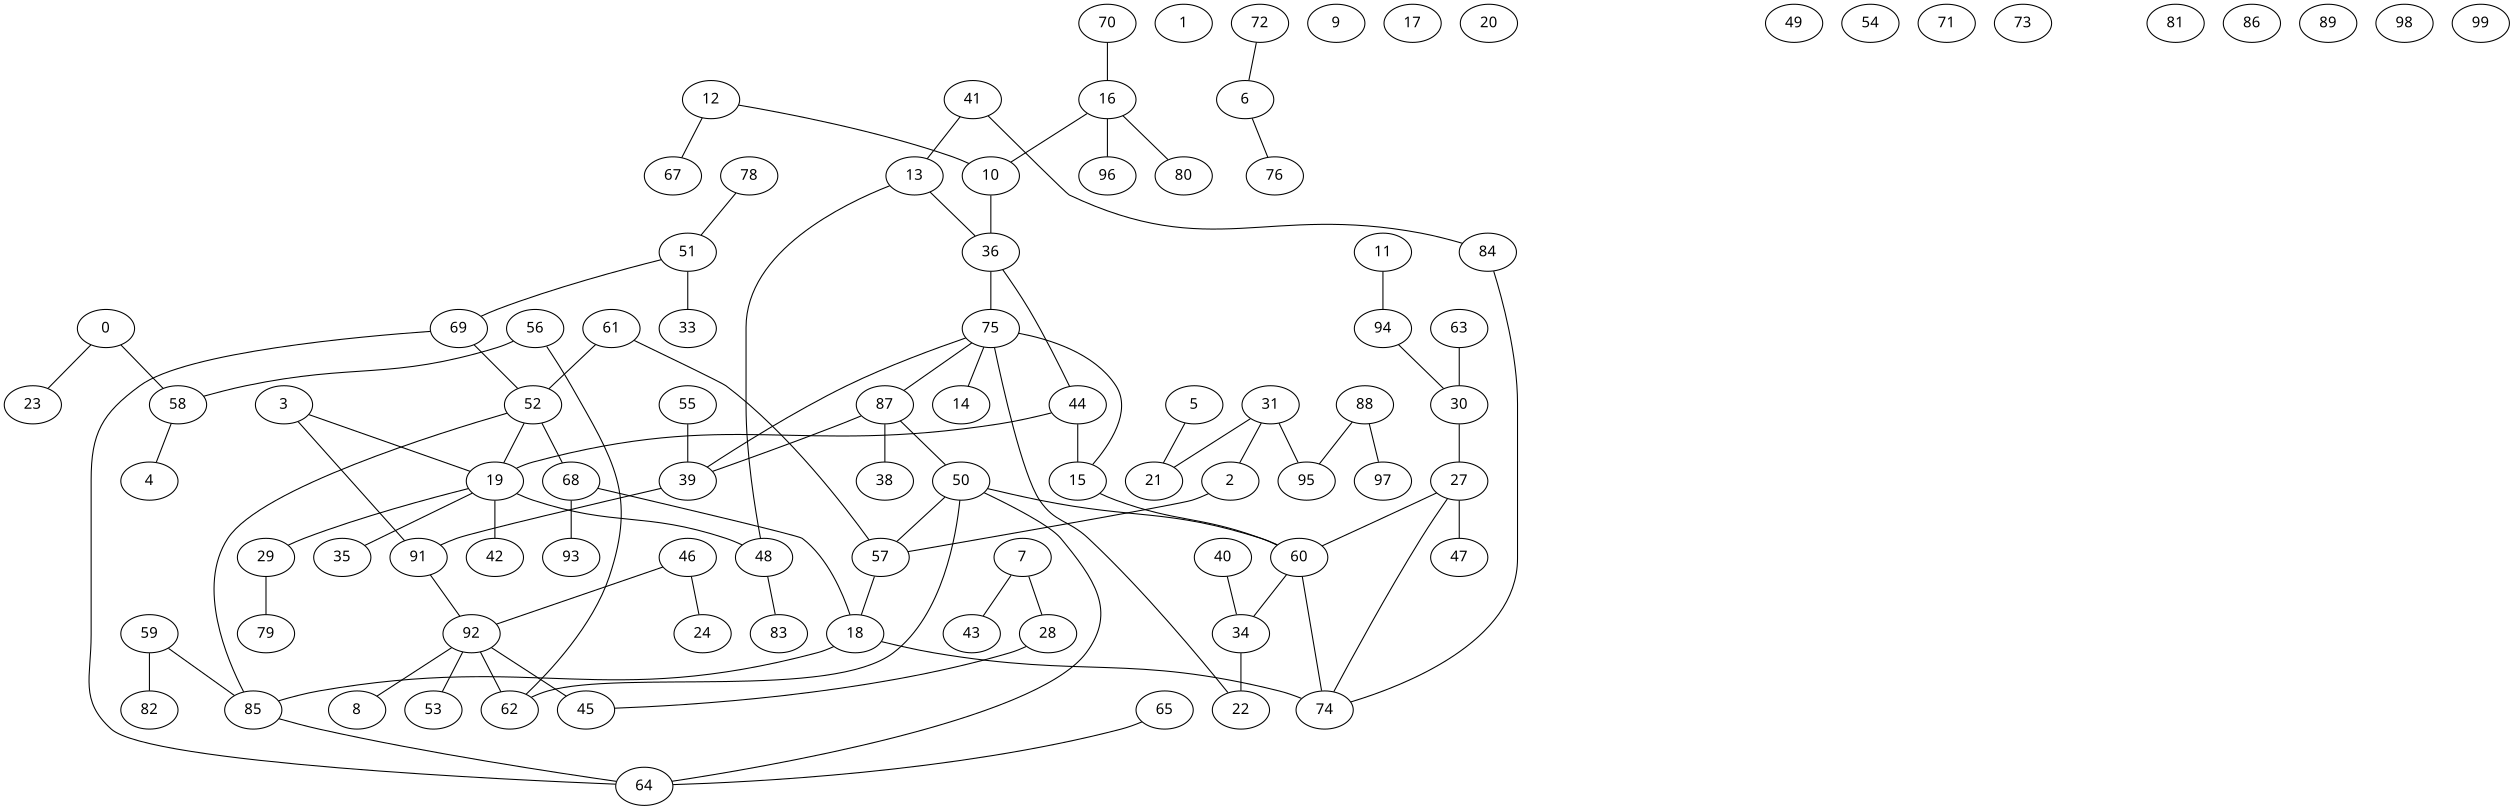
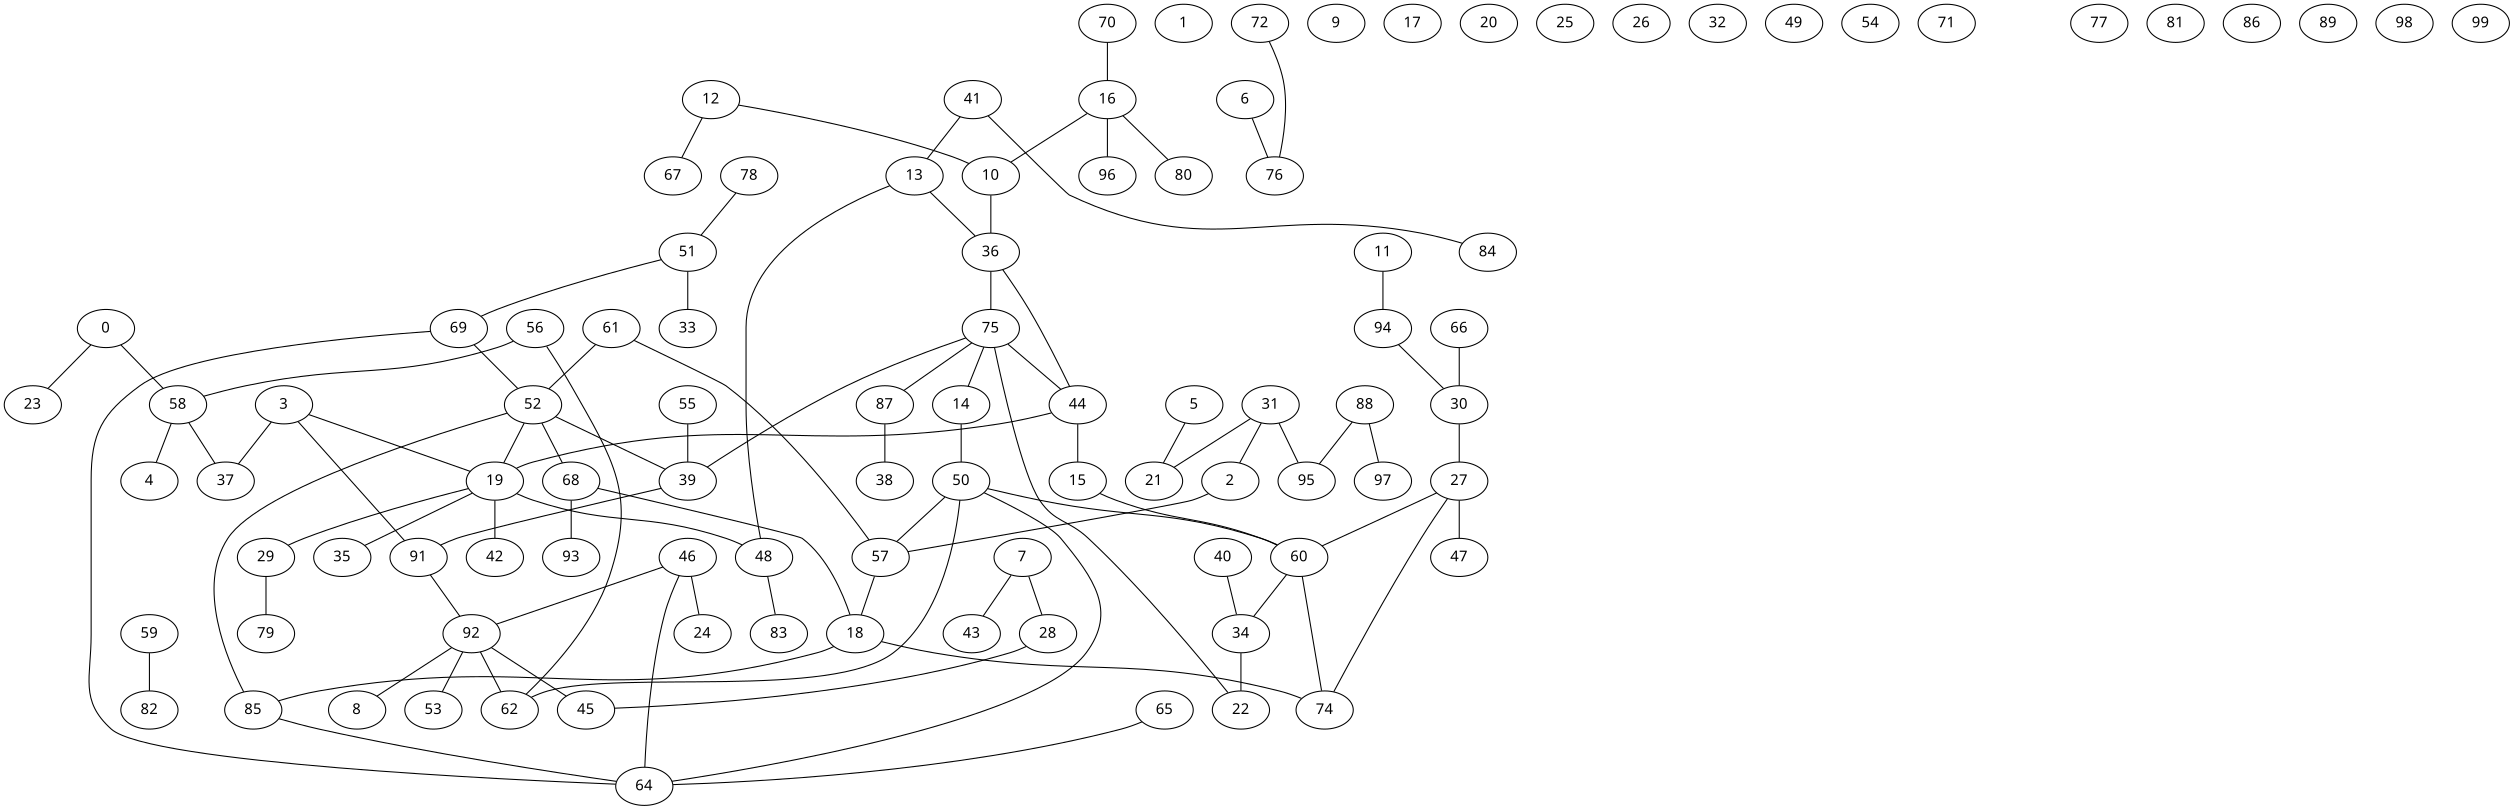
none -> (1565, 23)
none -> (1642, 23)
none -> (1718, 23)
(2023, 23) -> none
none -> (2099, 23)
(1253, 61) -> (1285, 98)
(1459, 329) -> (1459, 329)
(1108, 376) -> (1034, 367)
(923, 443) -> (961, 443)
(780, 447) -> (627, 451)
none -> (226, 481)
(1518, 531) -> none
none -> (654, 670)
(201, 672) -> none
